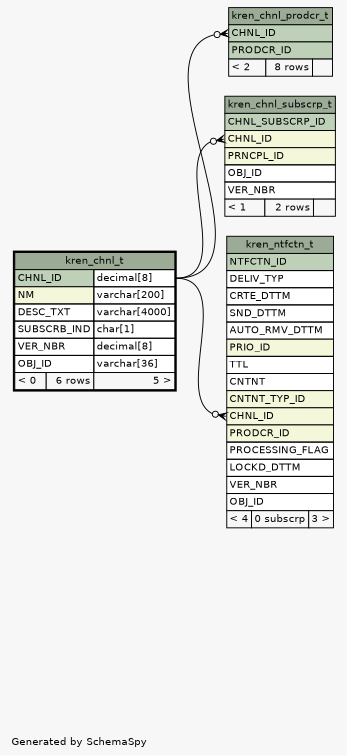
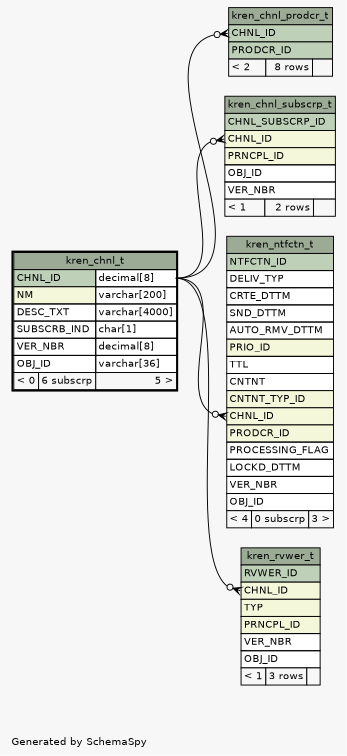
(73, 381) -> (67, 381)
none -> (280, 616)
